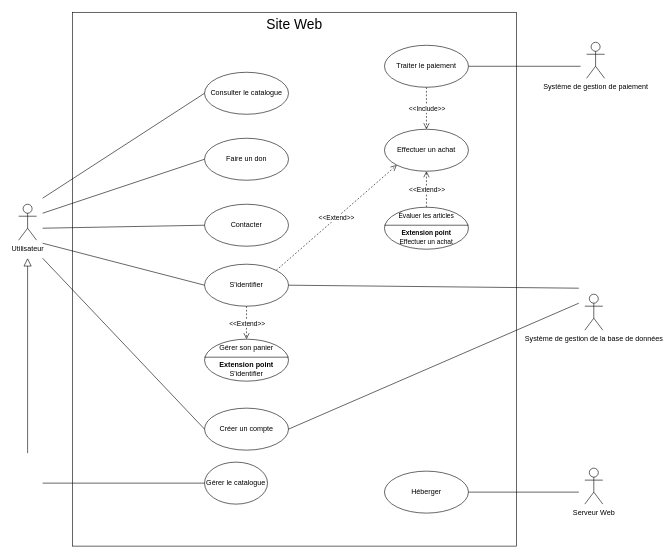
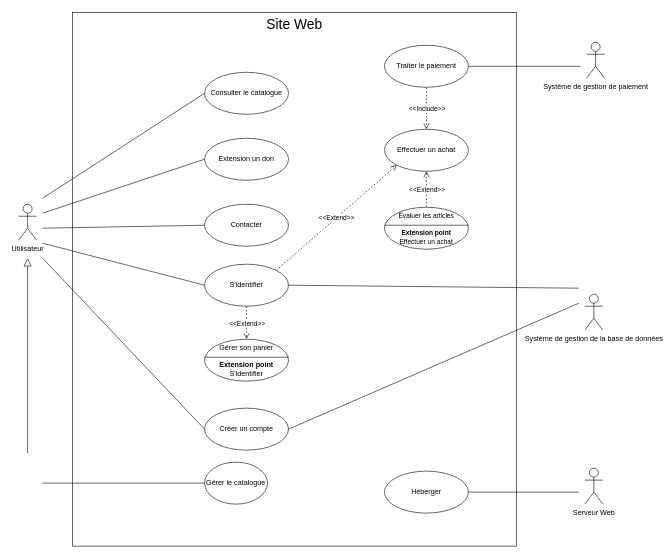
(246, 159) -> (246, 159)
